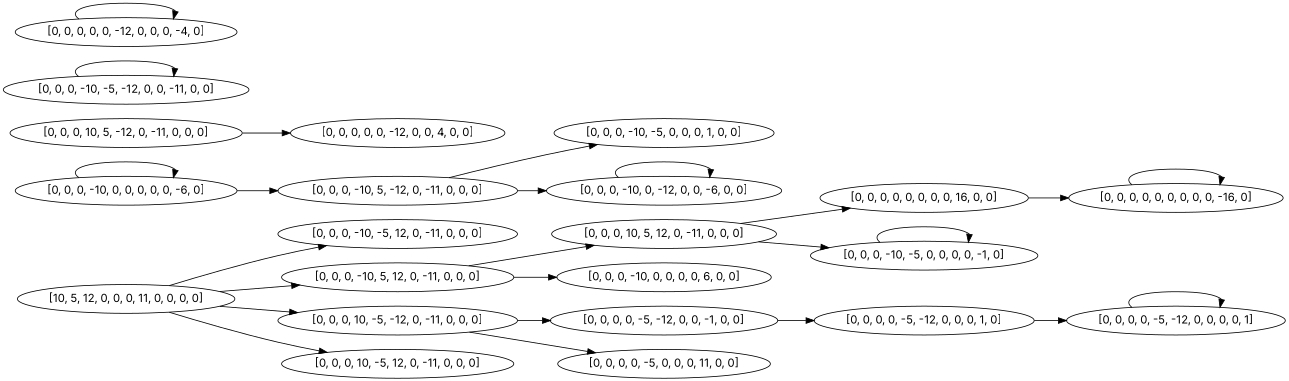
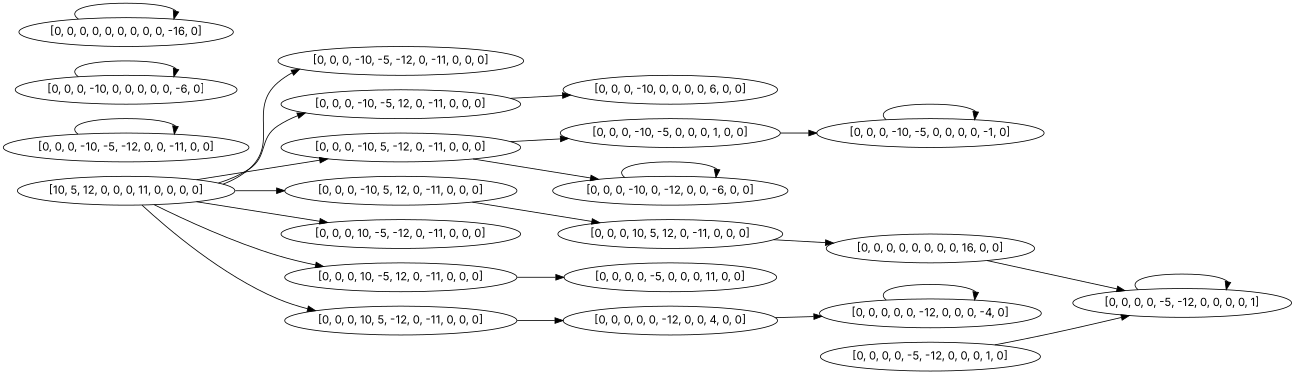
none -> (401, 61)
(253, 191) -> (258, 170)
(1044, 198) -> (1052, 275)
(790, 244) -> (794, 133)
none -> (219, 266)
(531, 277) -> (537, 97)
none -> (795, 317)
(664, 321) -> none
(528, 342) -> (536, 277)
